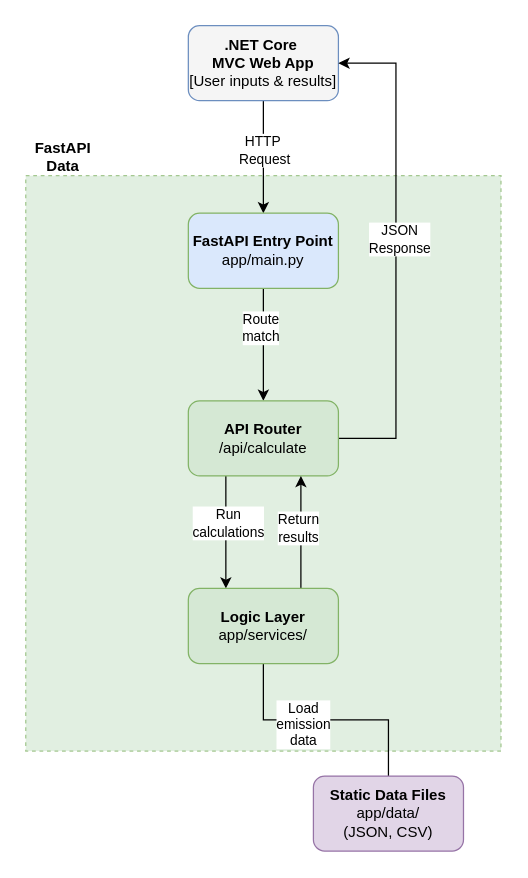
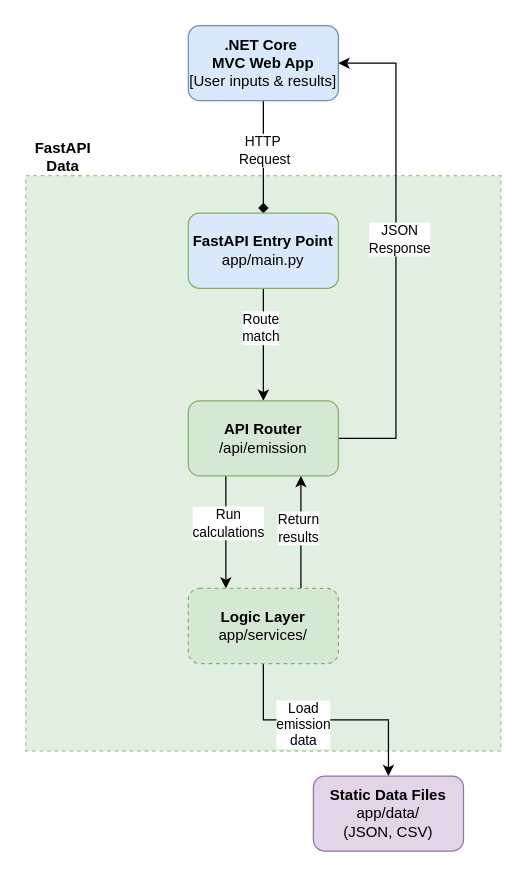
(263, 63) -> (263, 63)
(263, 203) -> (263, 202)
(263, 438) -> (263, 438)
(263, 626) -> (263, 626)
(388, 769) -> (388, 766)
